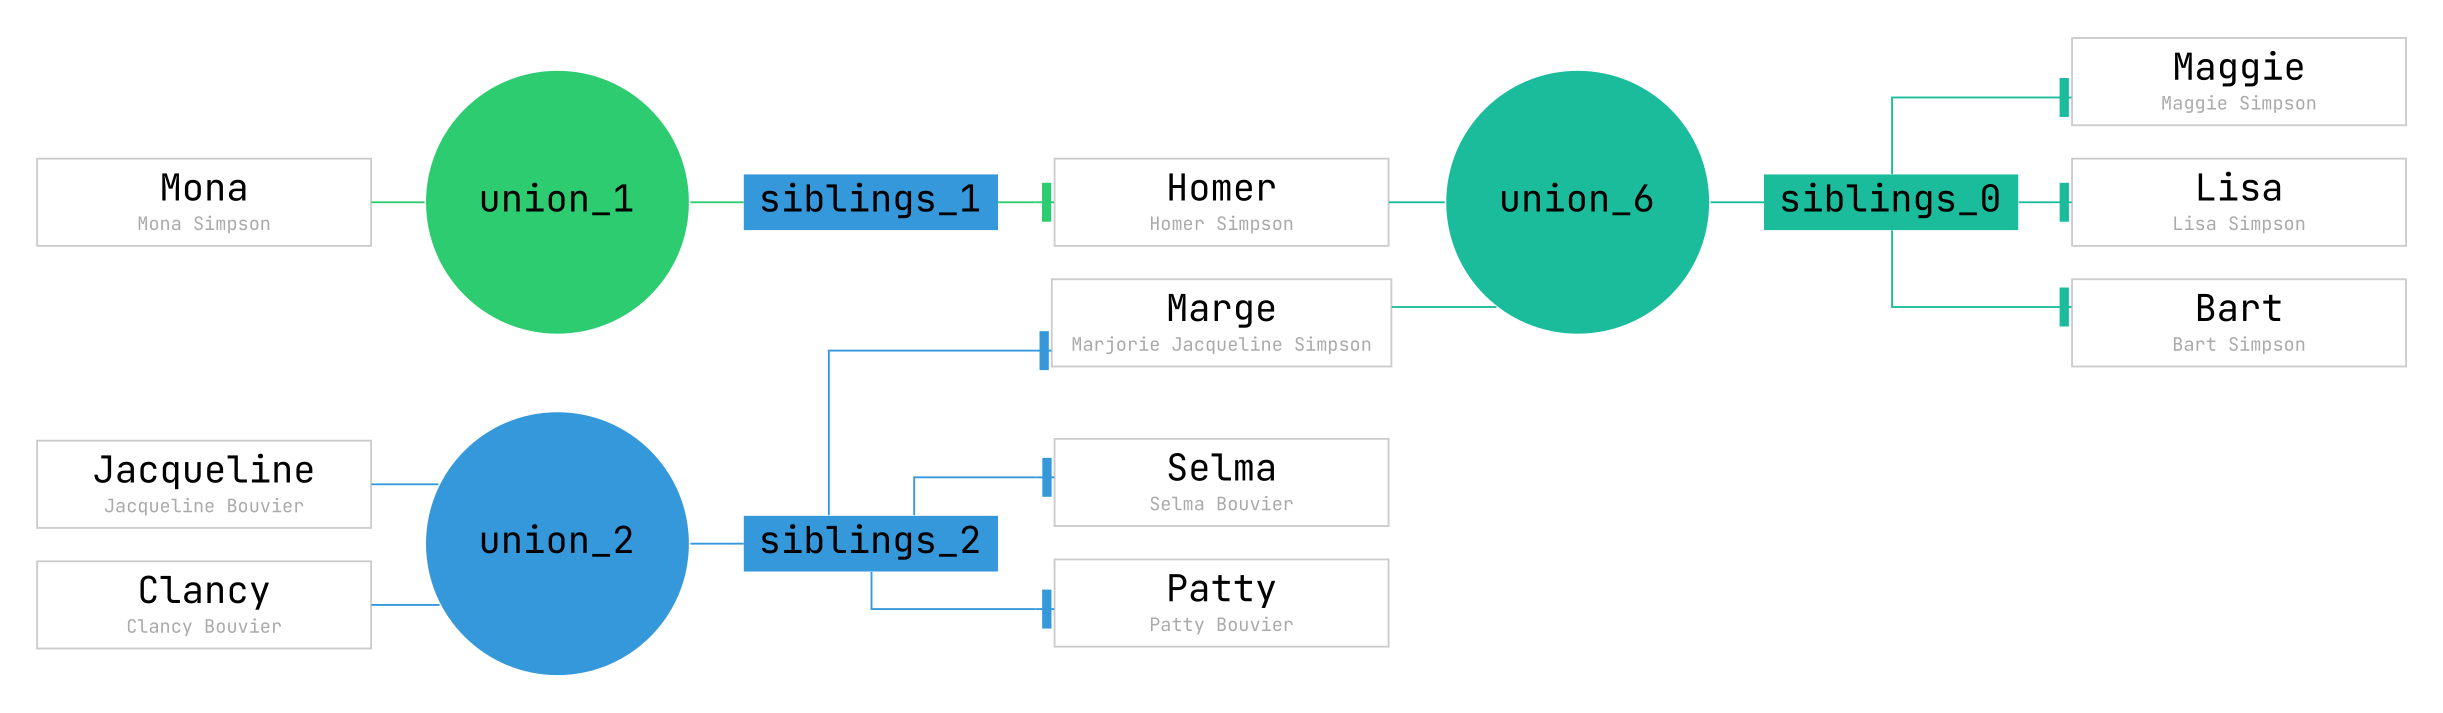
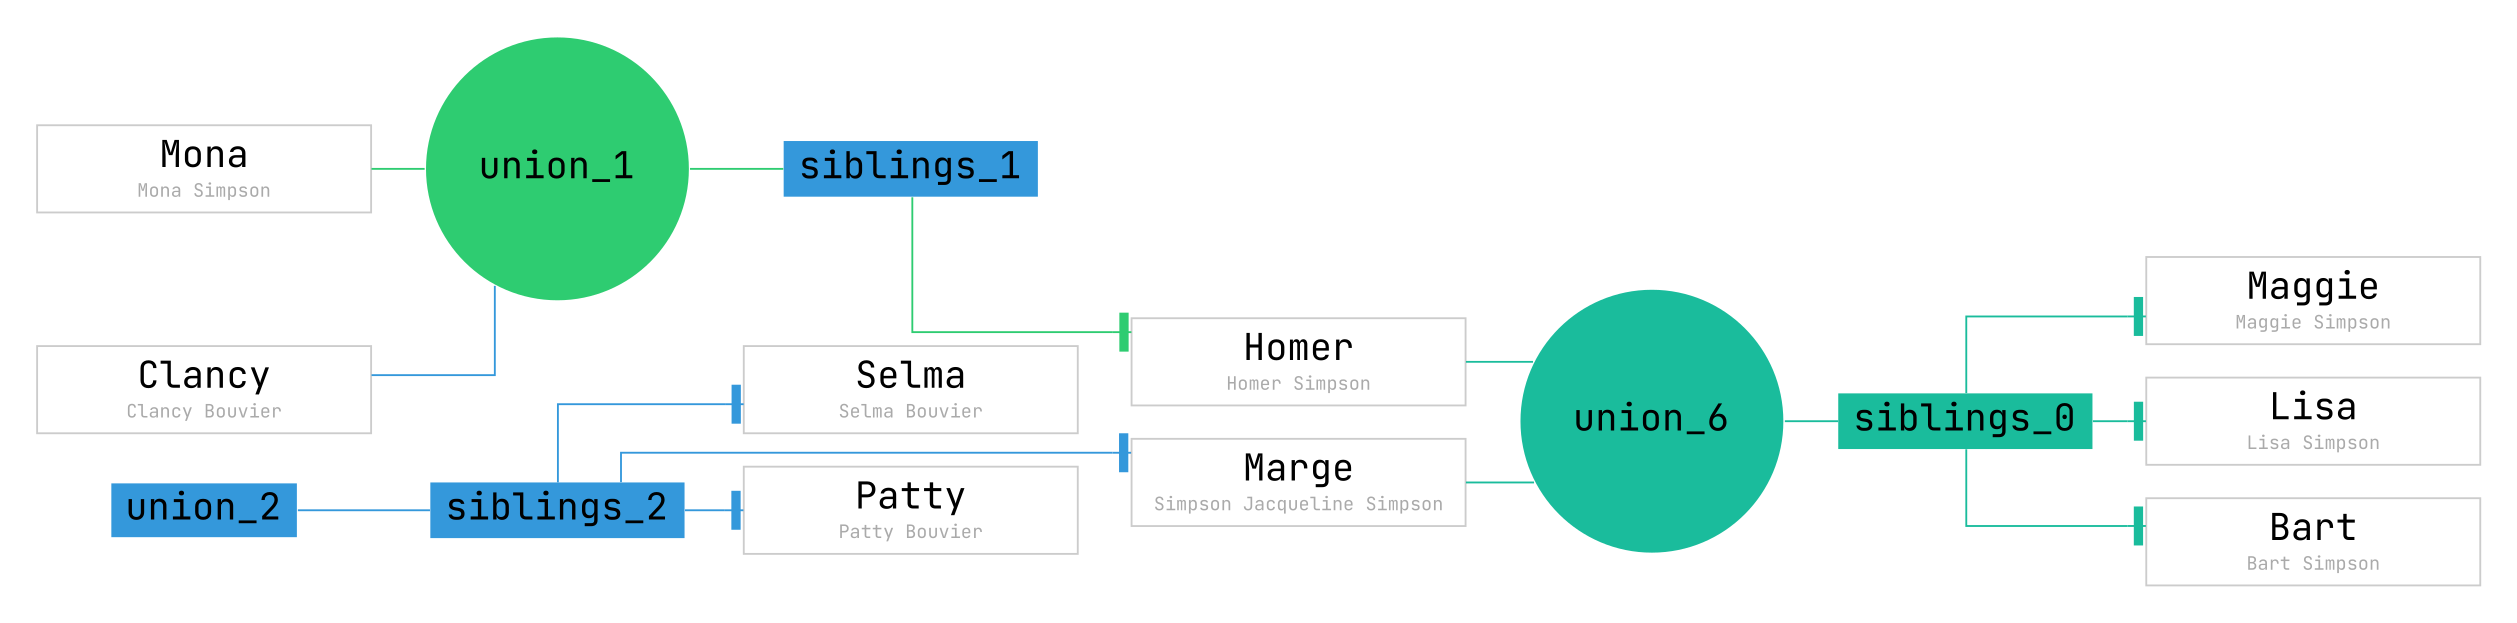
(1223, 345) -> (1300, 505)
(204, 484) -> none
(557, 544) -> (204, 510)
(406, 605) -> (478, 375)
